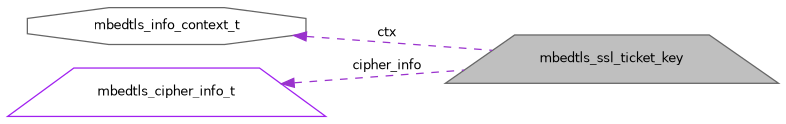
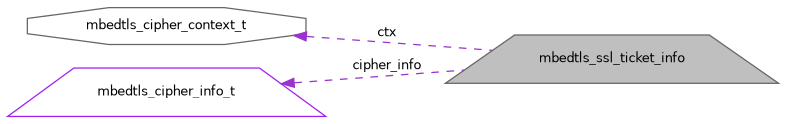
(167, 26) -> (167, 26)
(612, 59) -> (612, 59)
